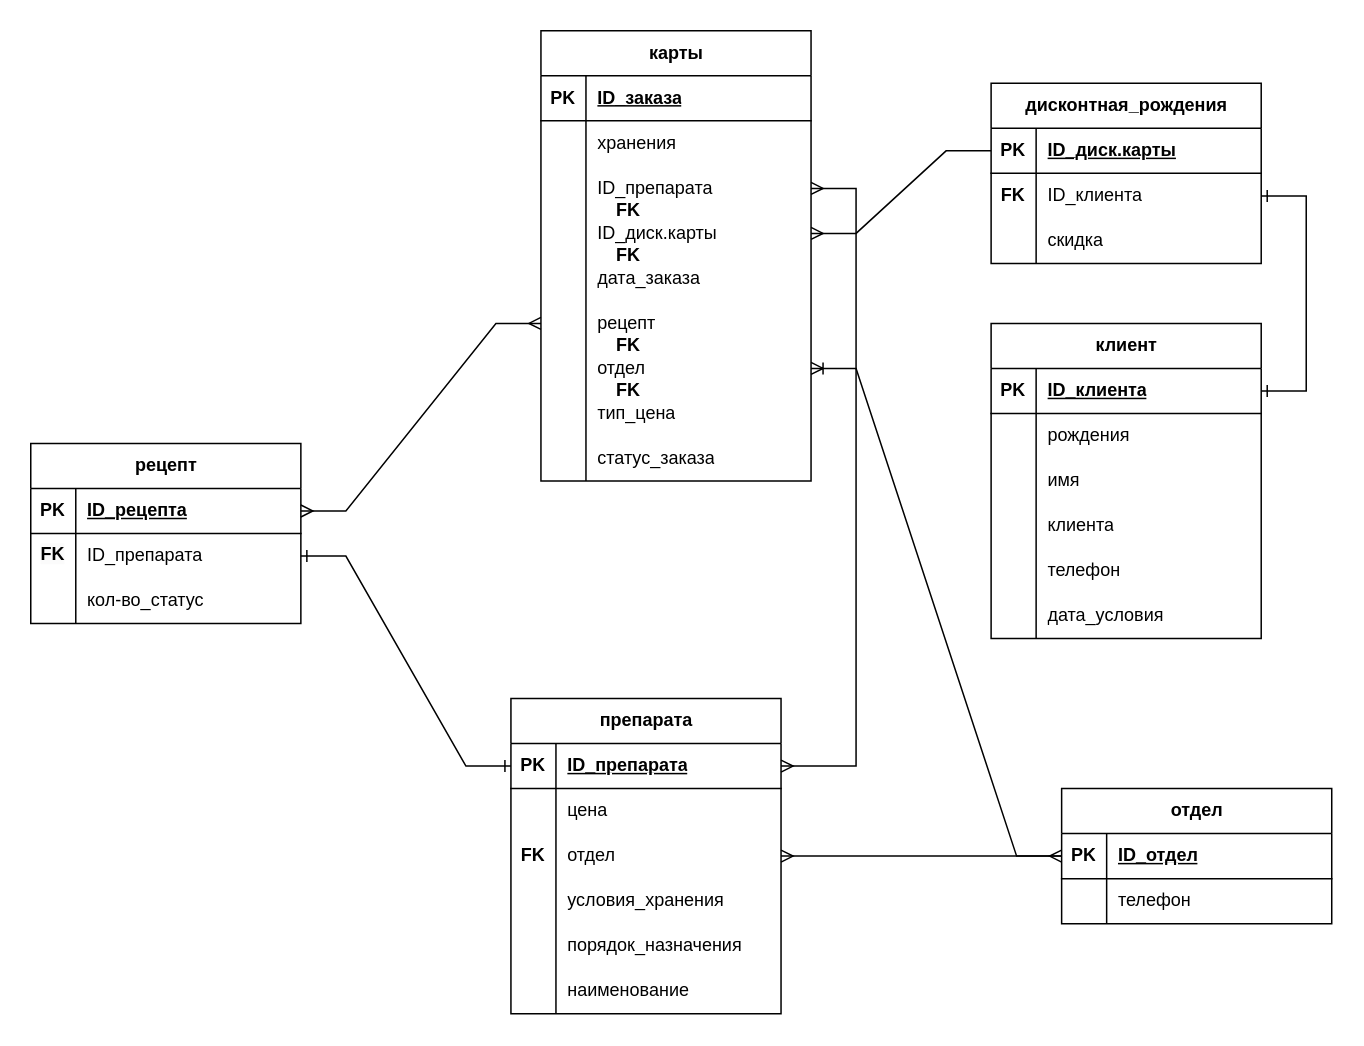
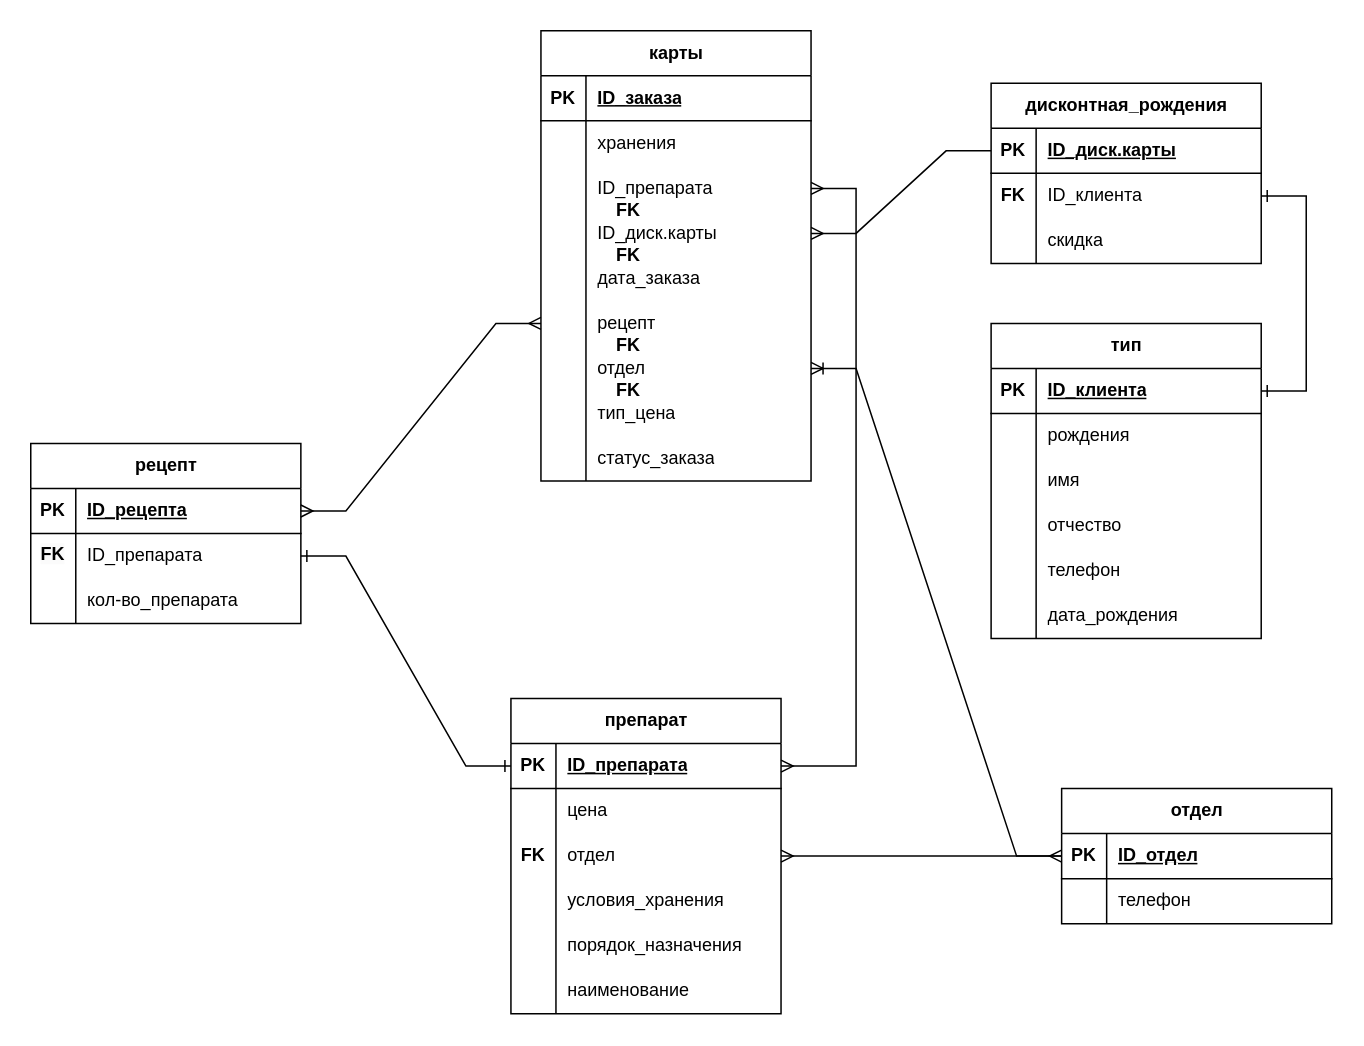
(1127, 346) -> (1127, 346)
(1083, 526) -> (1088, 526)
(153, 601) -> (168, 601)
(1108, 616) -> (1113, 616)
(647, 721) -> (647, 721)
